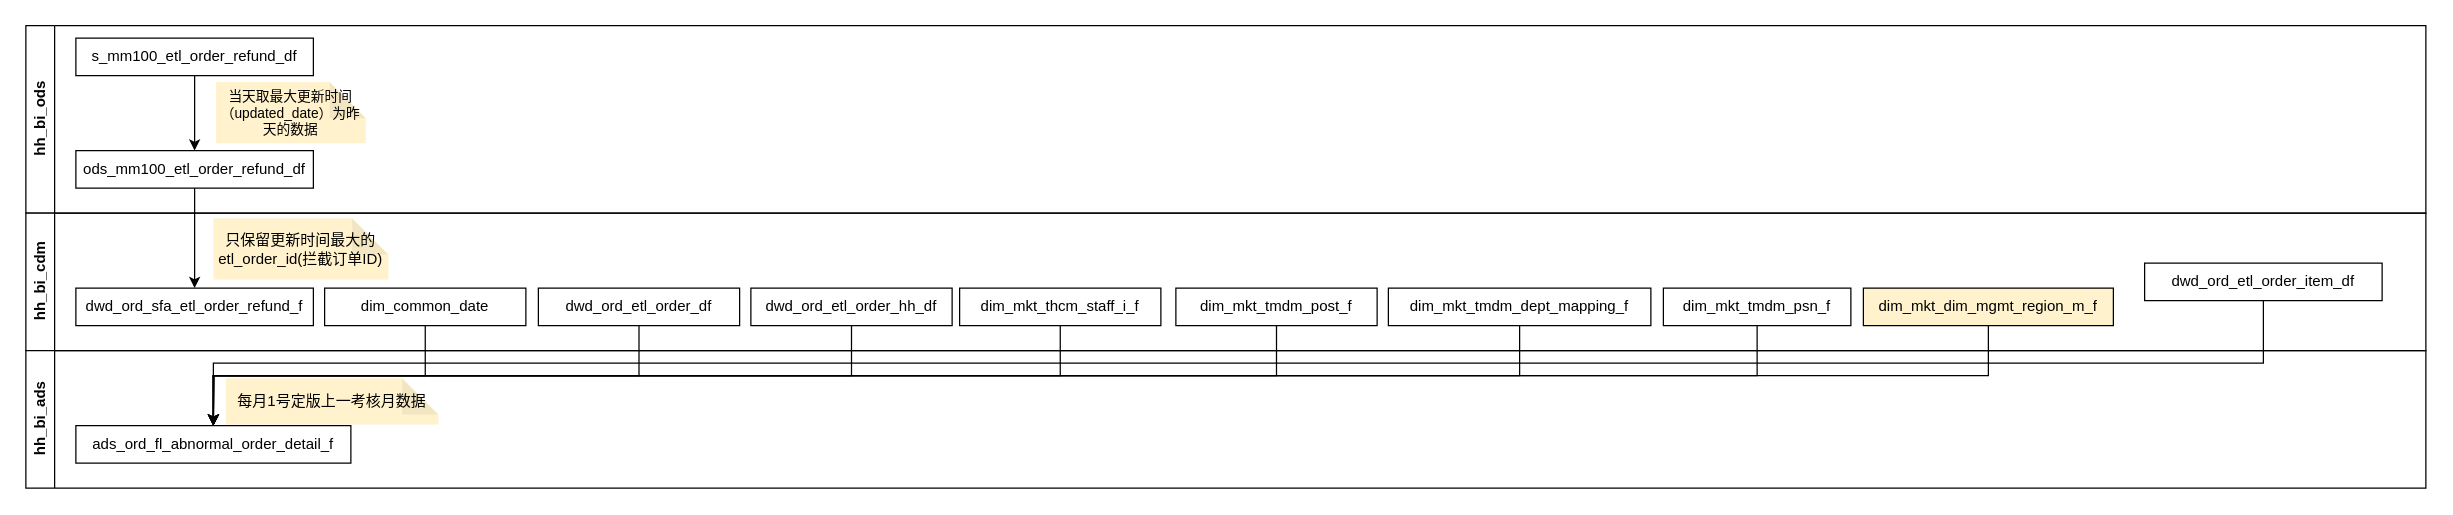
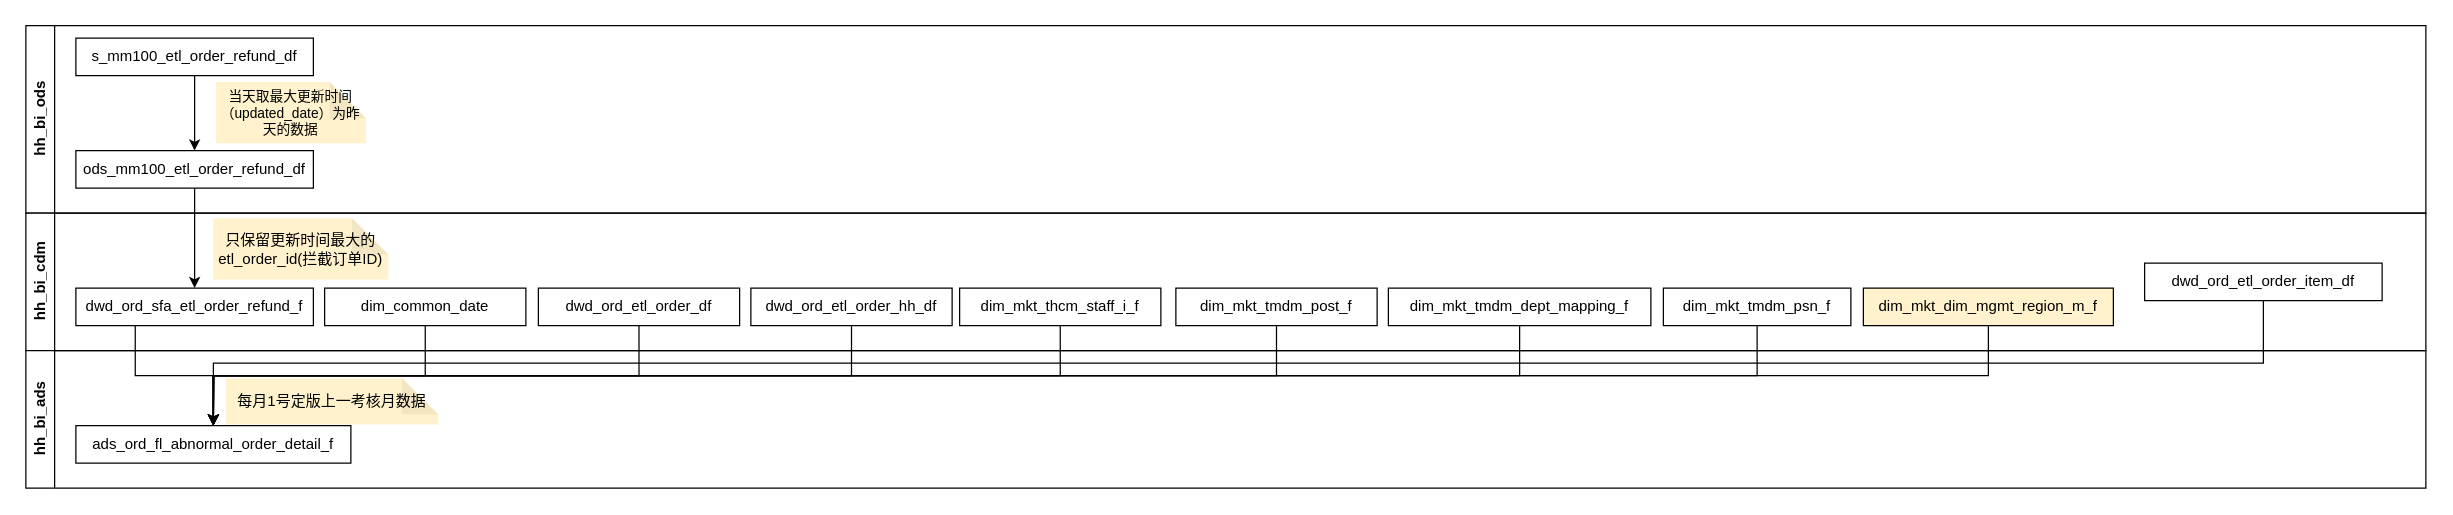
none -> (148, 376)
